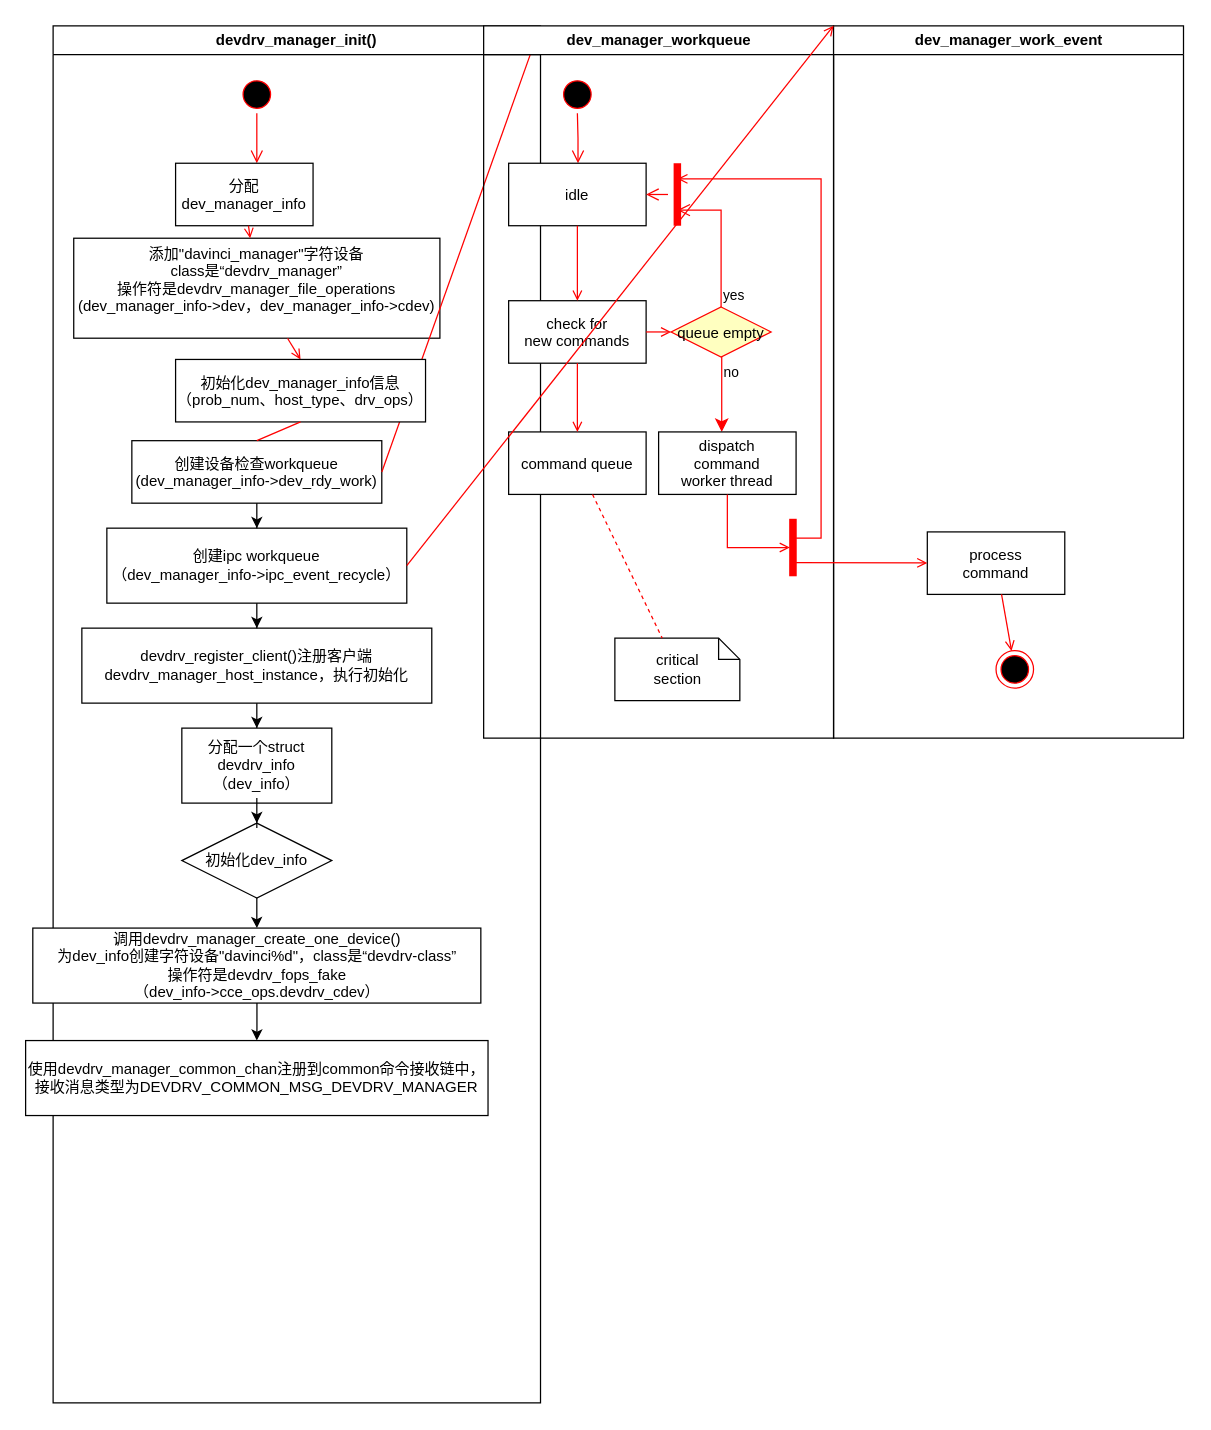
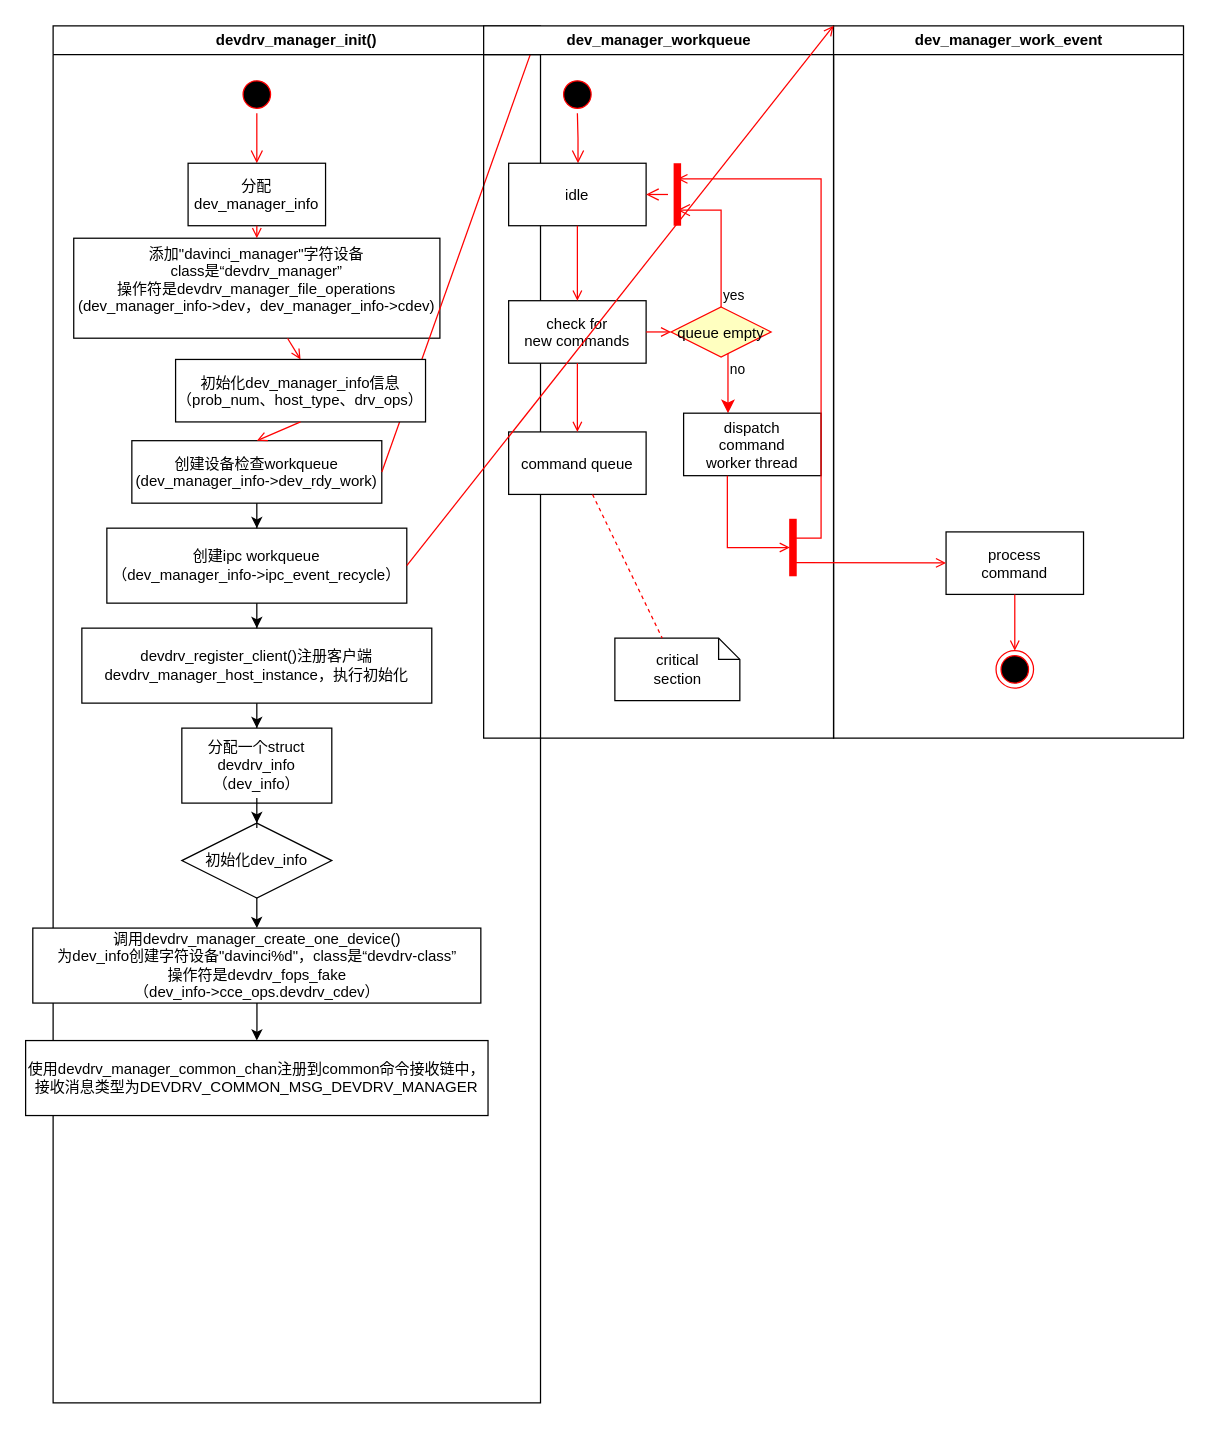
(244, 194) -> (257, 194)
(261, 439) -> (262, 438)
(728, 463) -> (753, 444)
(996, 563) -> (1015, 563)
